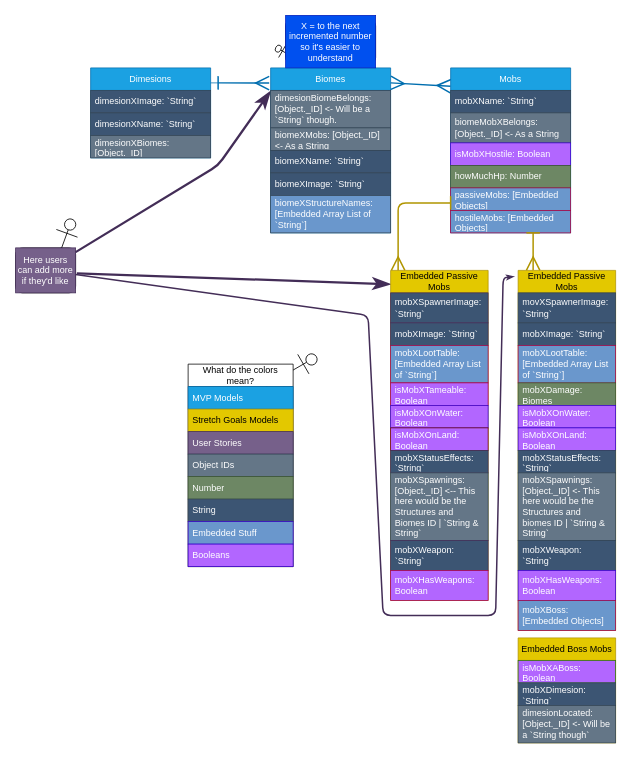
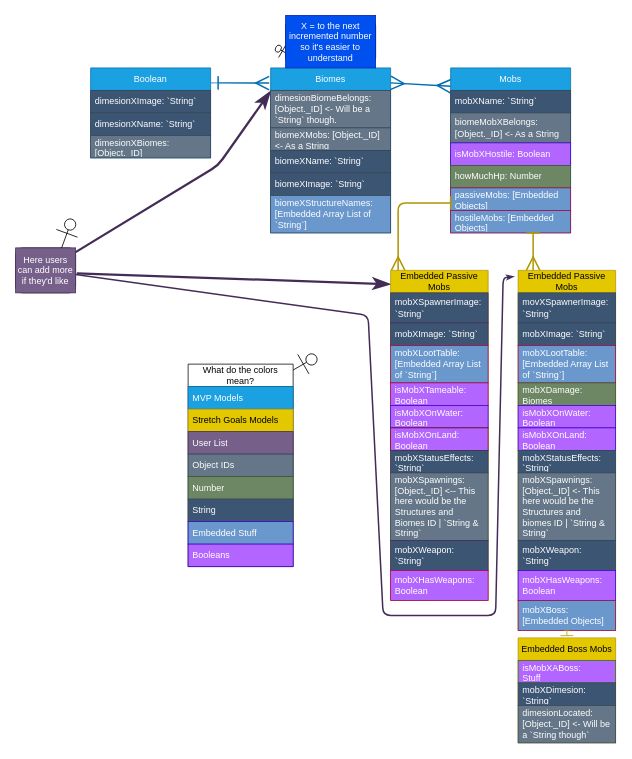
(150, 79) -> (150, 79)
(220, 443) -> (213, 443)
none -> (567, 635)
(550, 672) -> (550, 672)
